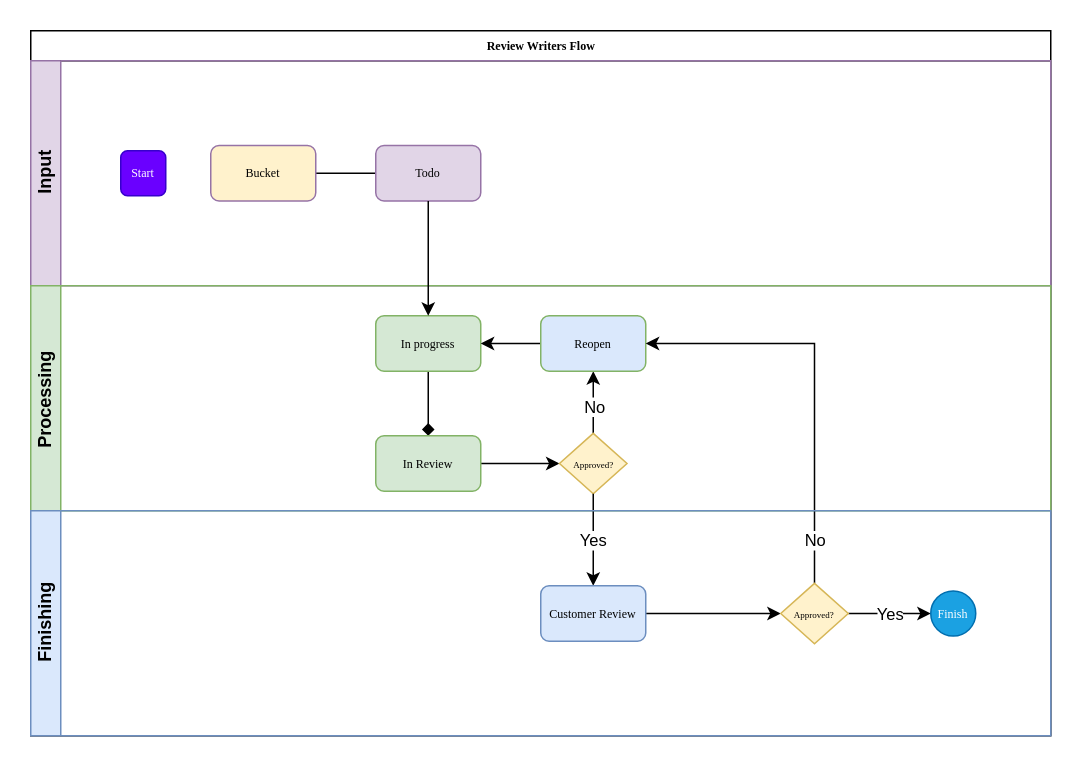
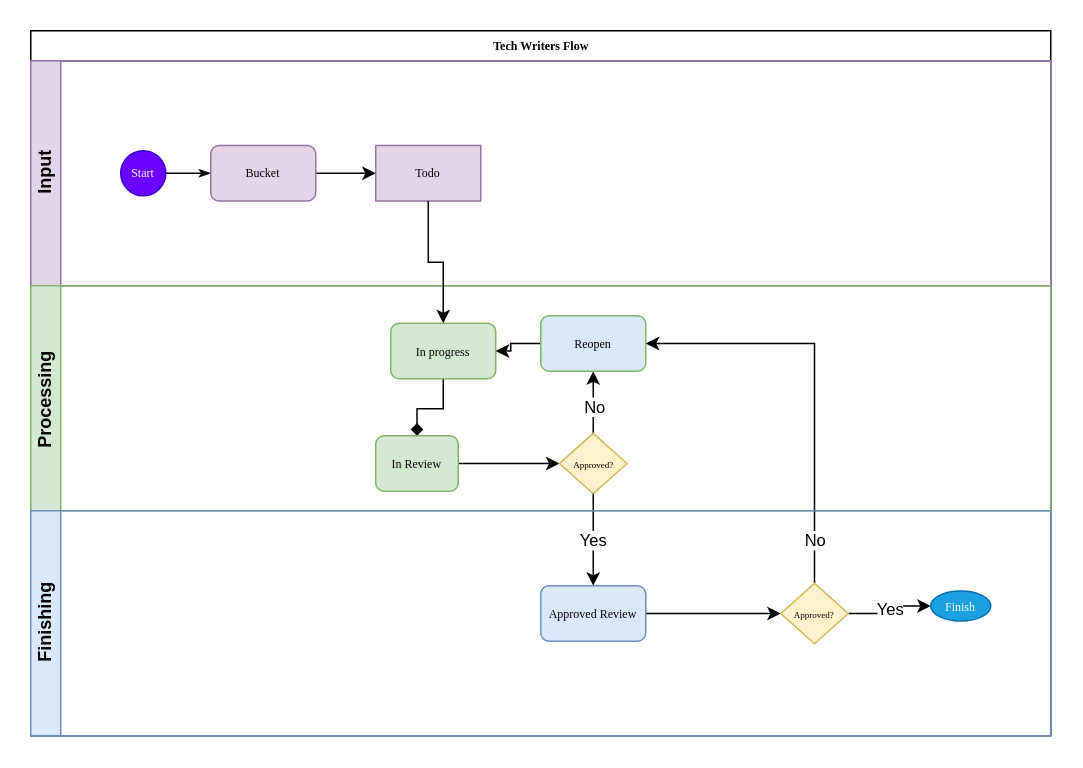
(542, 46) -> (542, 46)
(143, 173) -> (143, 173)
none -> (193, 173)
(263, 173) -> (263, 173)
(368, 173) -> (364, 173)
(428, 173) -> (428, 173)
(428, 344) -> (443, 351)
(428, 464) -> (417, 464)
(593, 614) -> (593, 614)
(953, 614) -> (961, 606)
